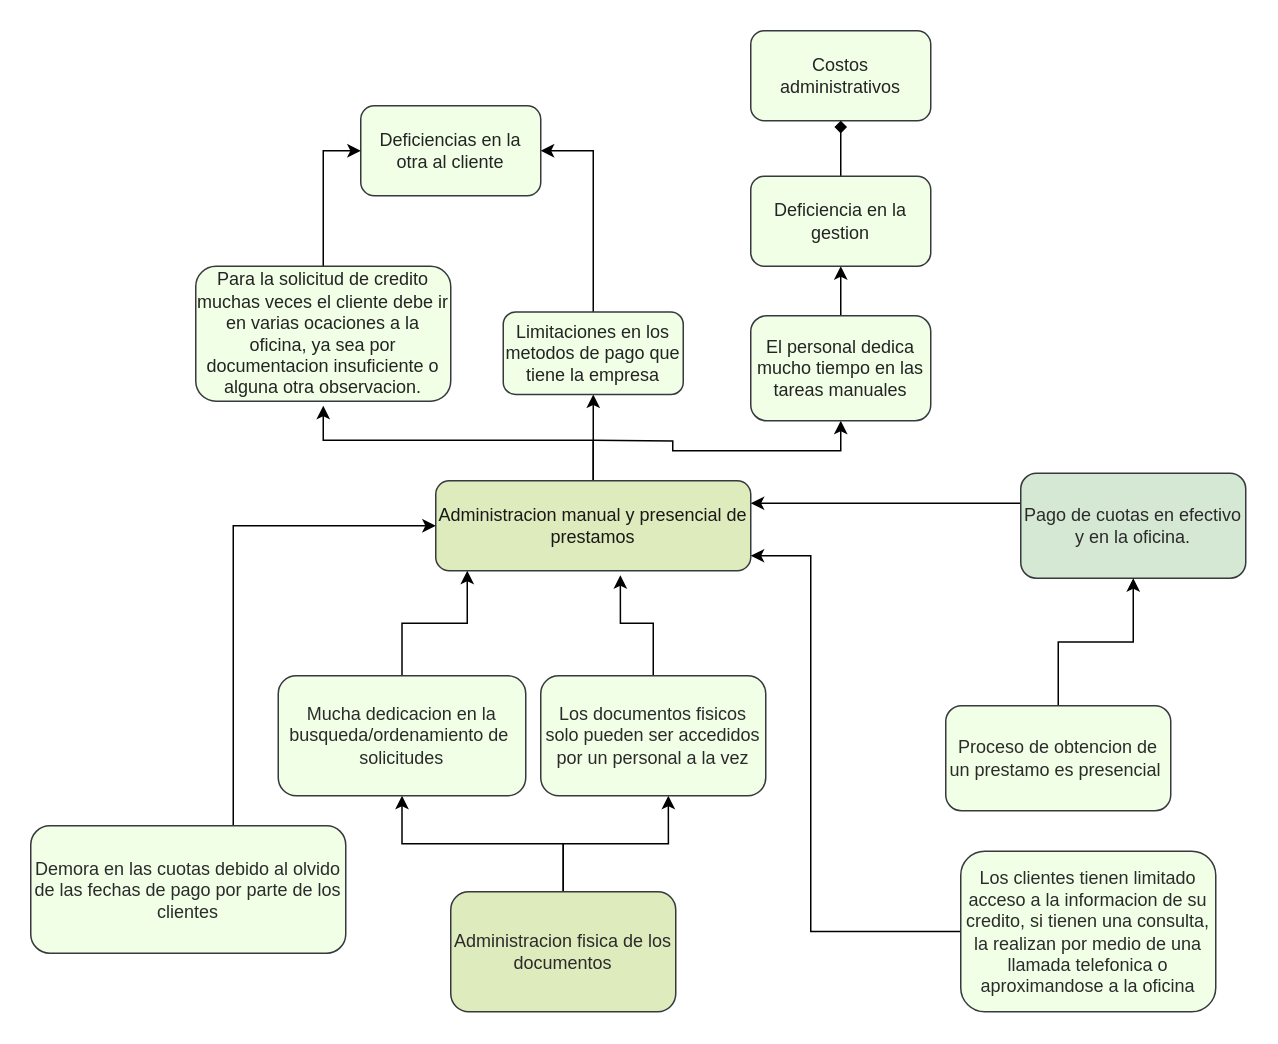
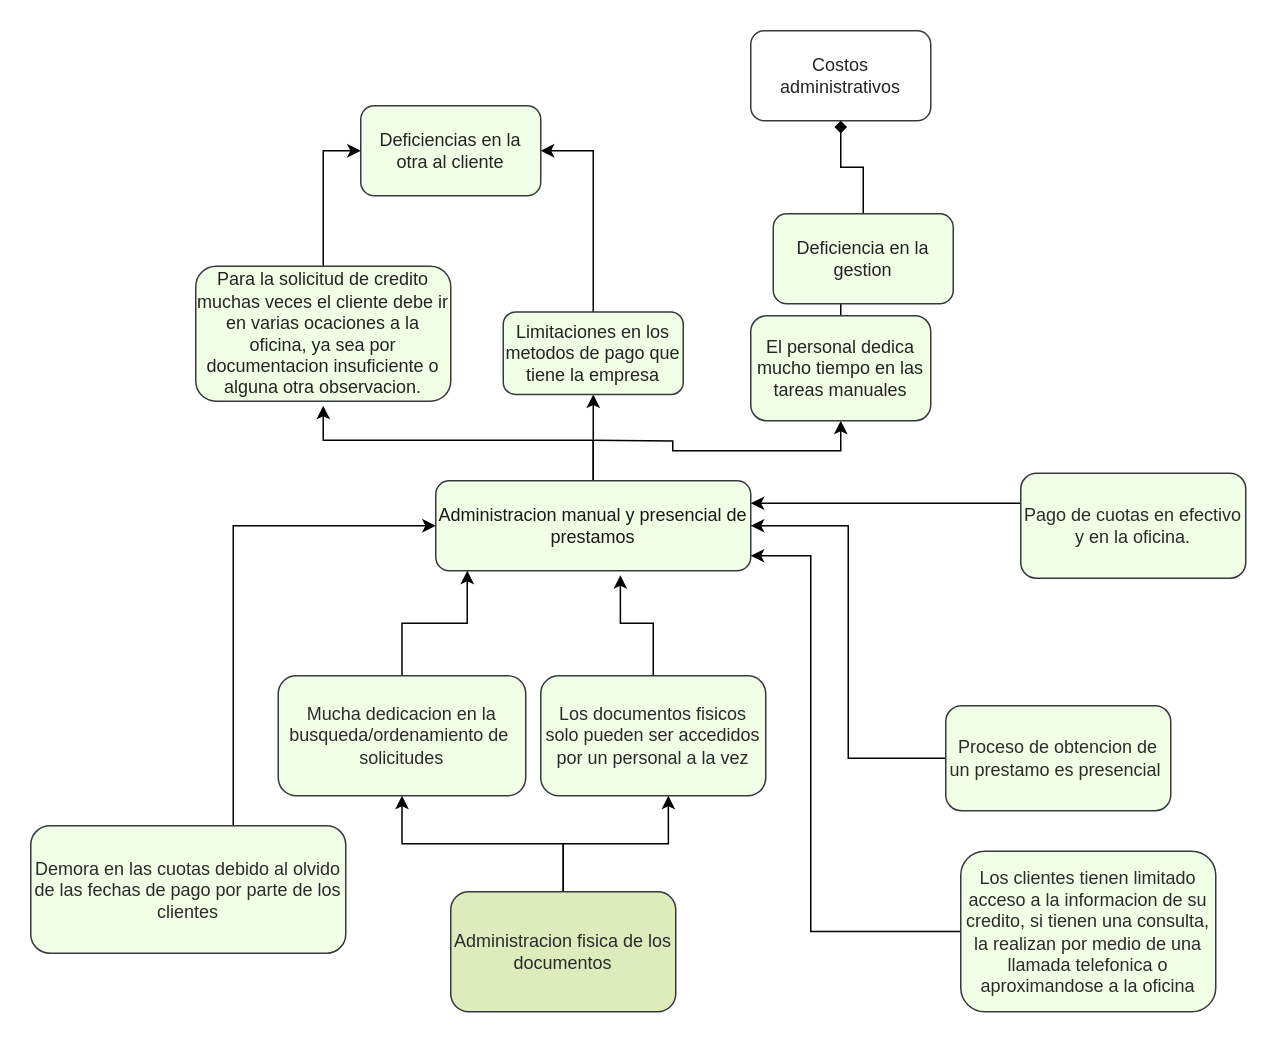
(841, 76) -> (841, 76)
(841, 221) -> (863, 259)
(593, 526) -> (593, 526)
(1133, 526) -> (1133, 526)
(1091, 642) -> (848, 647)
